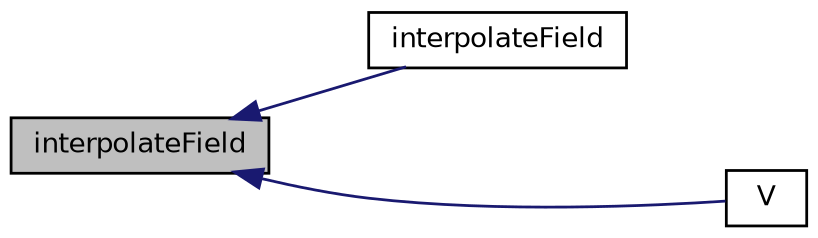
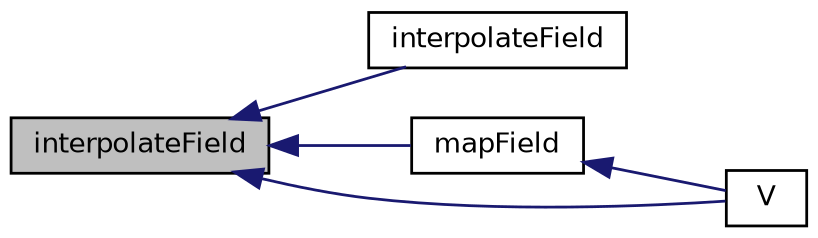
none -> (498, 146)
